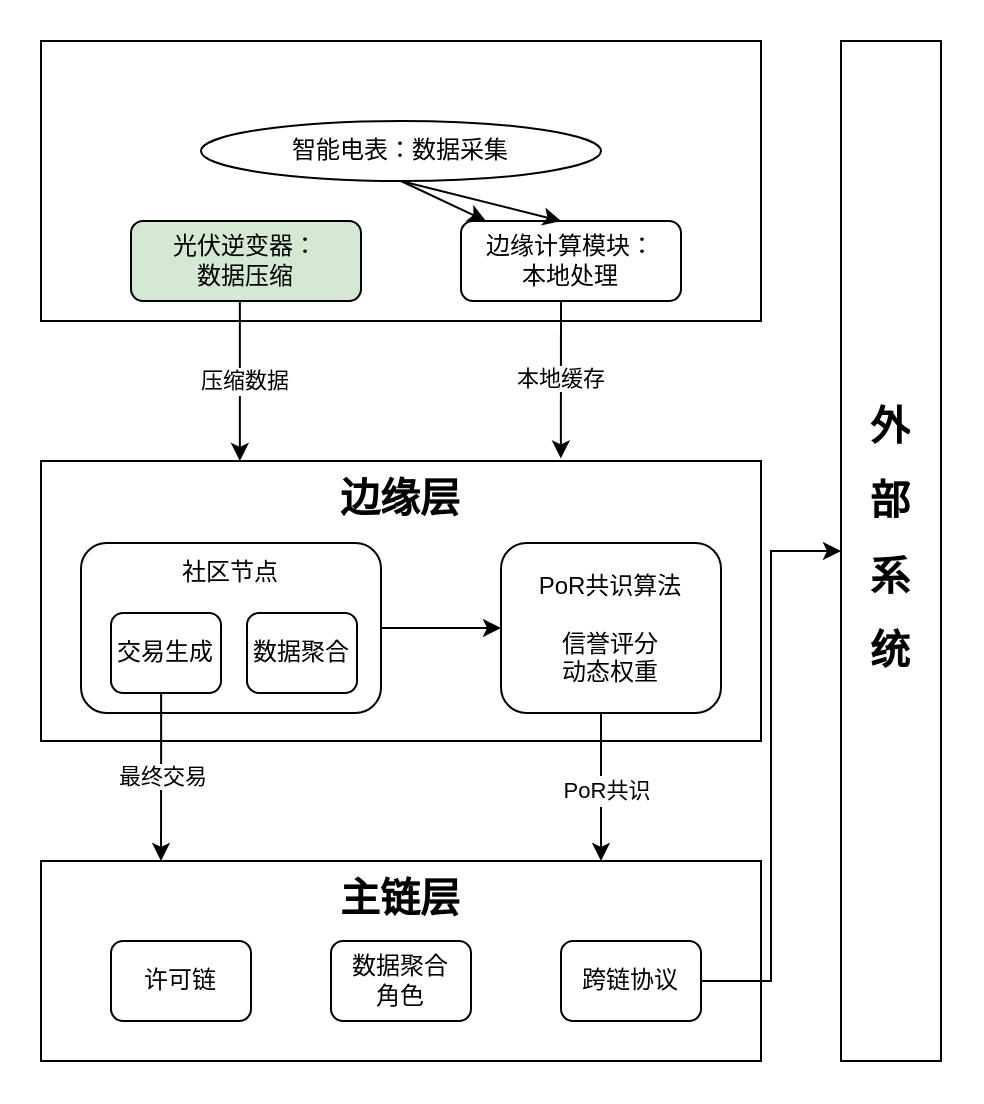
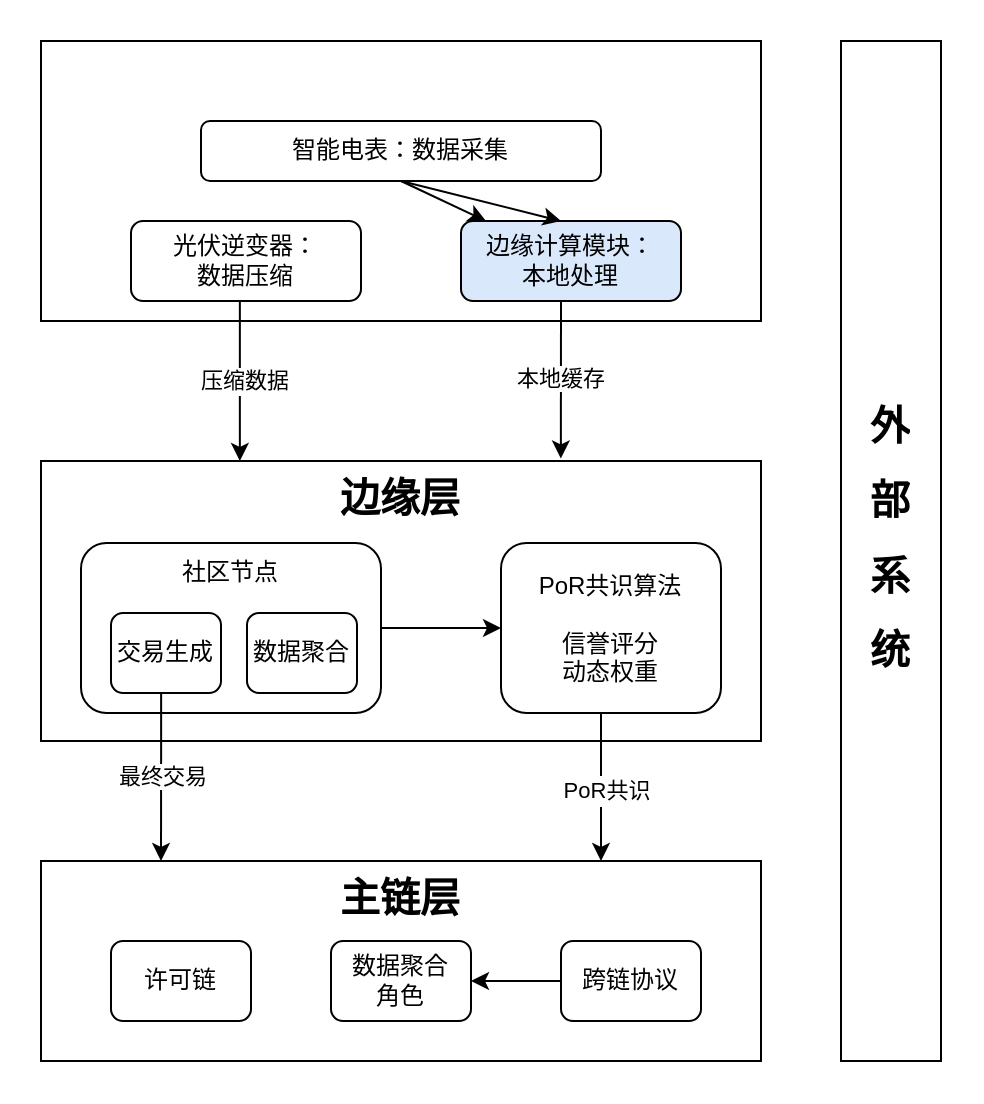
(401, 151) -> (401, 151)
(246, 261) -> (246, 261)
(571, 261) -> (571, 261)
(771, 773) -> (523, 981)
